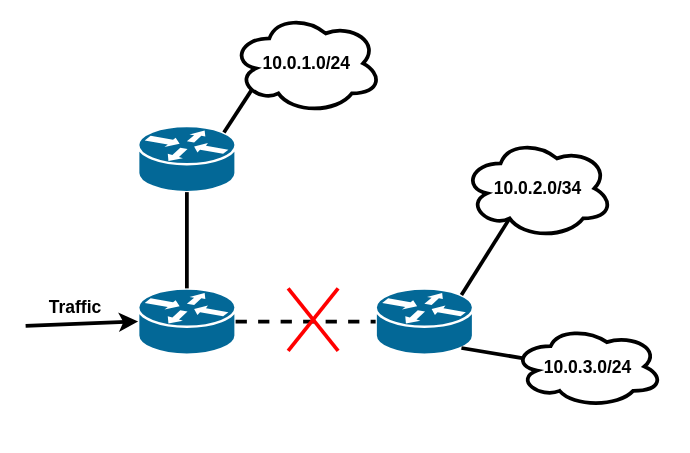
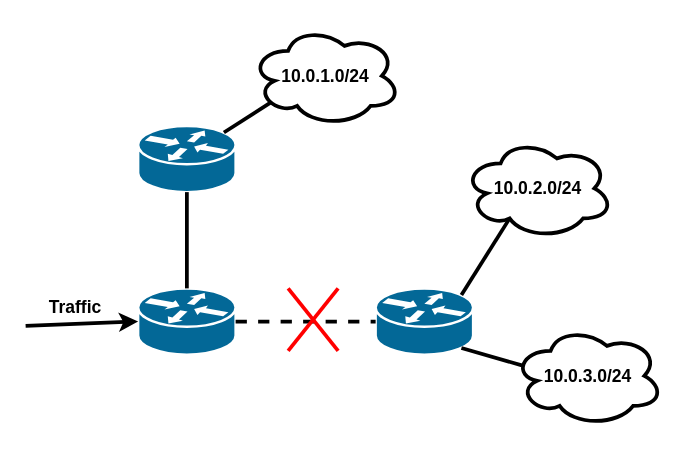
(307, 63) -> (326, 76)
(538, 188) -> (538, 188)
(588, 366) -> (588, 376)
